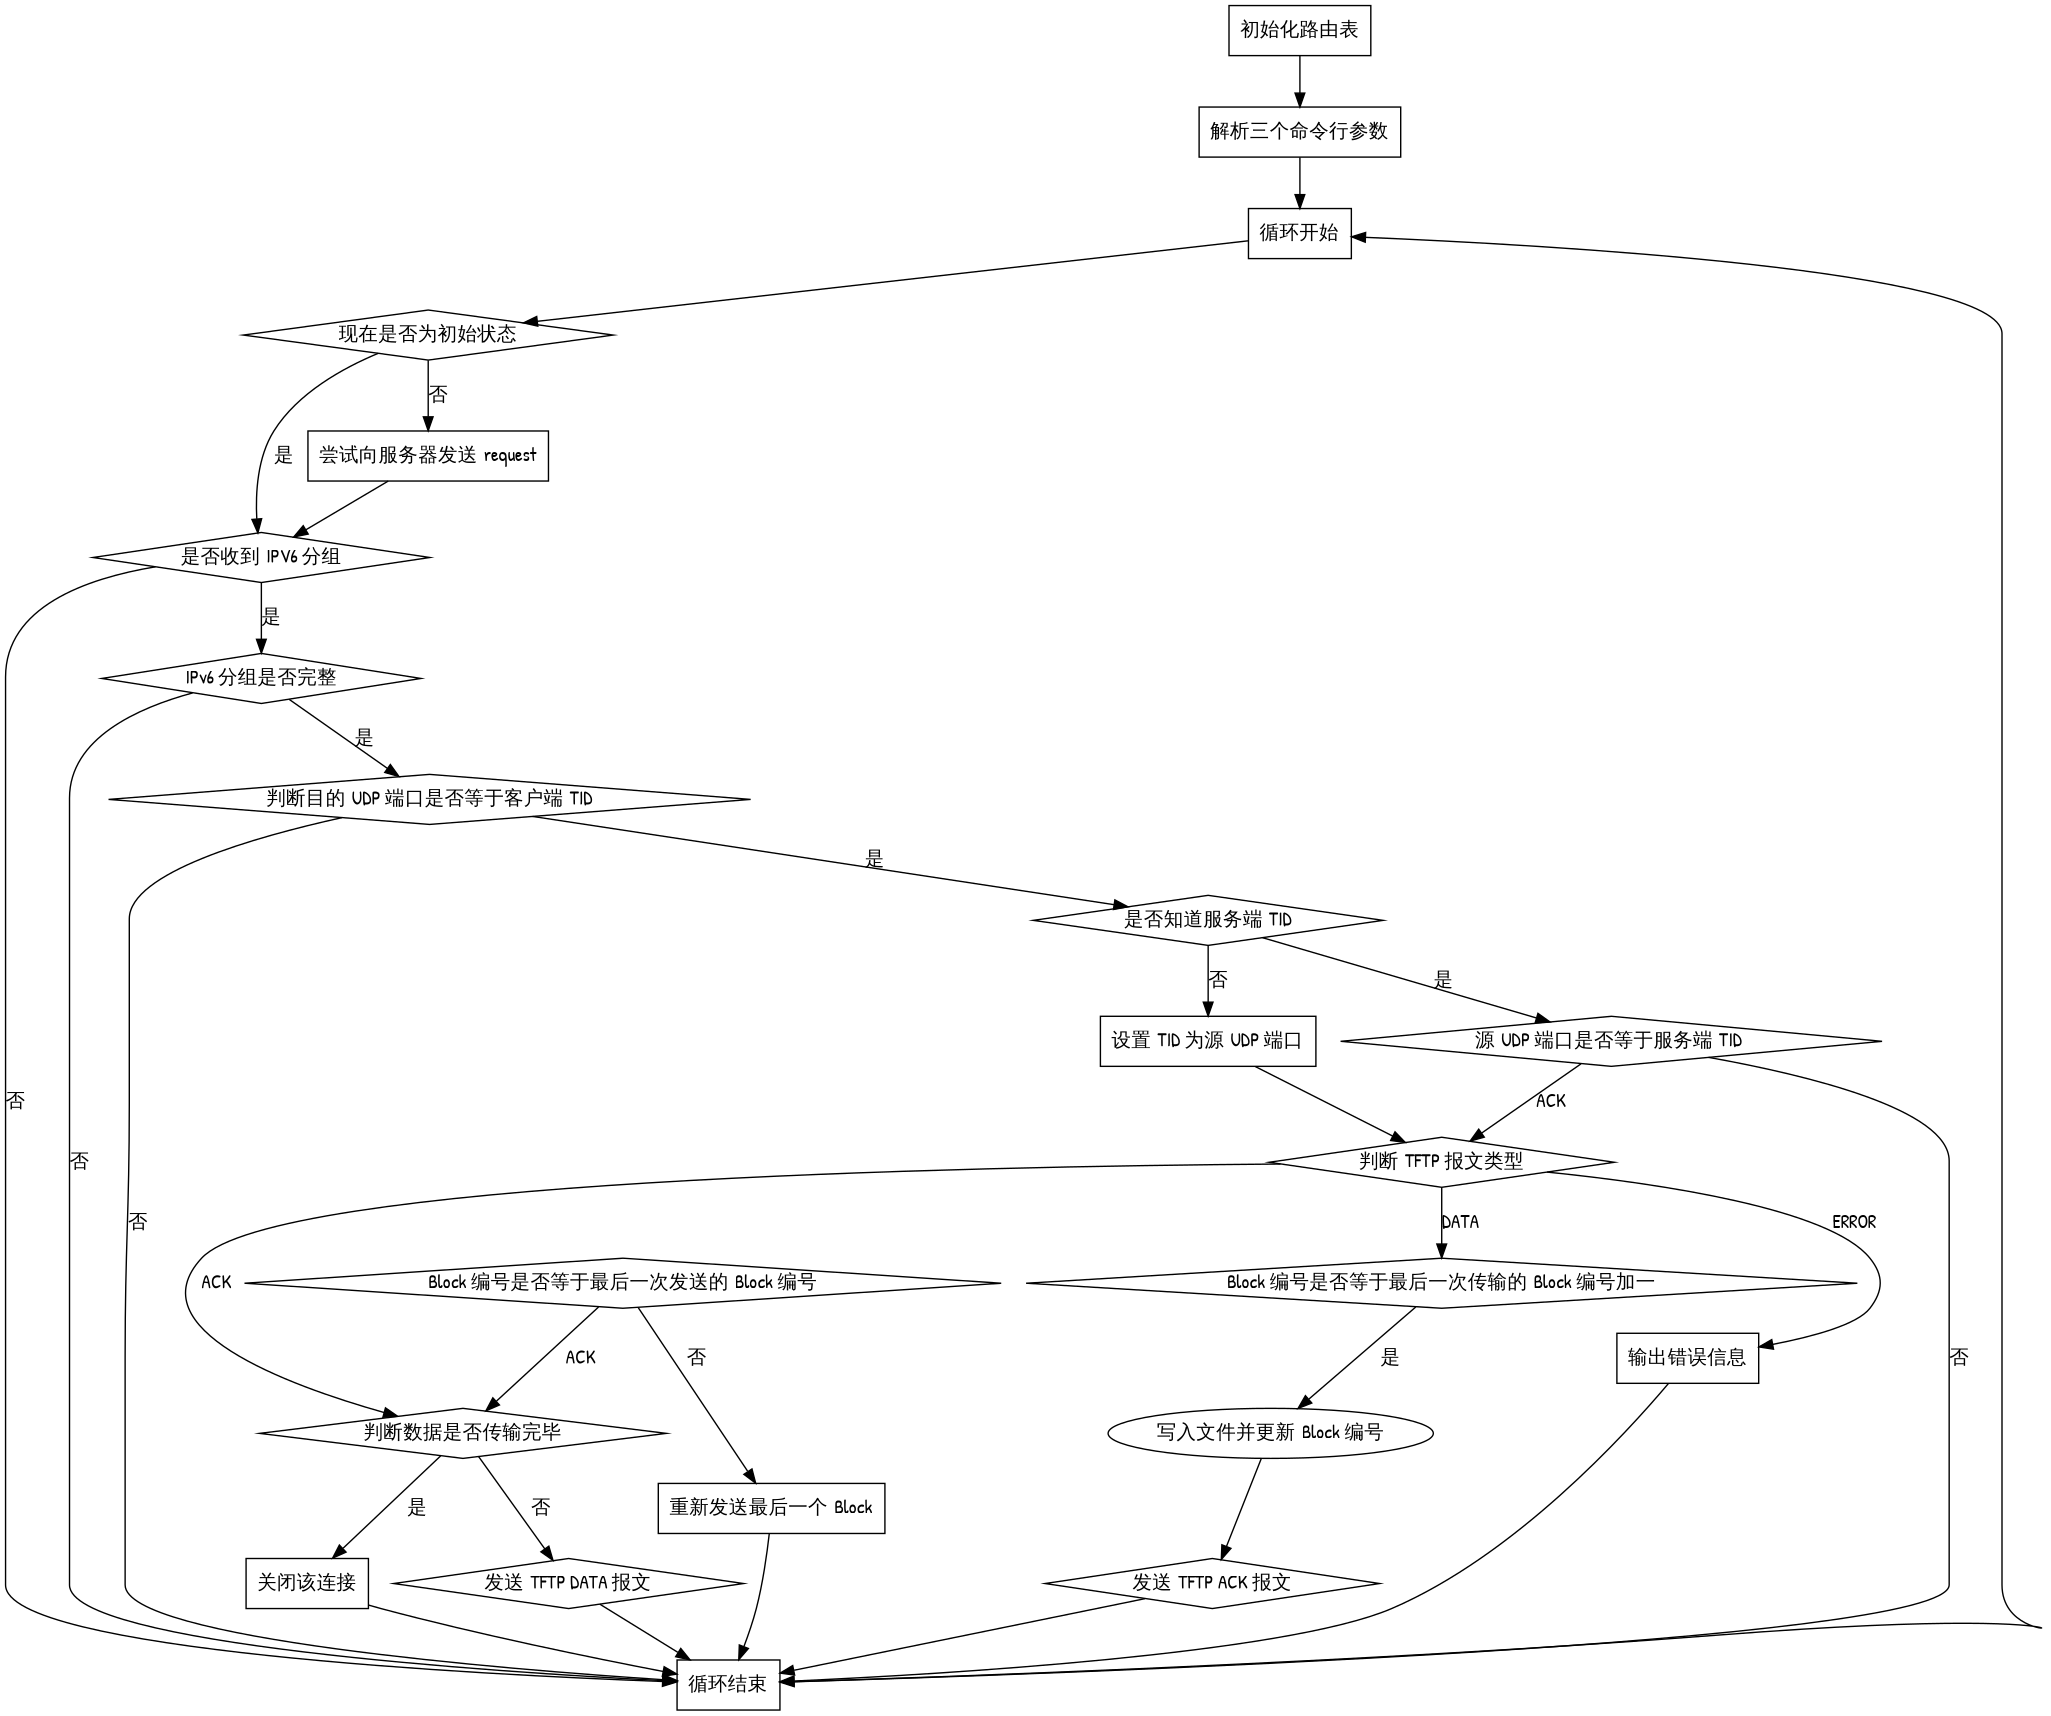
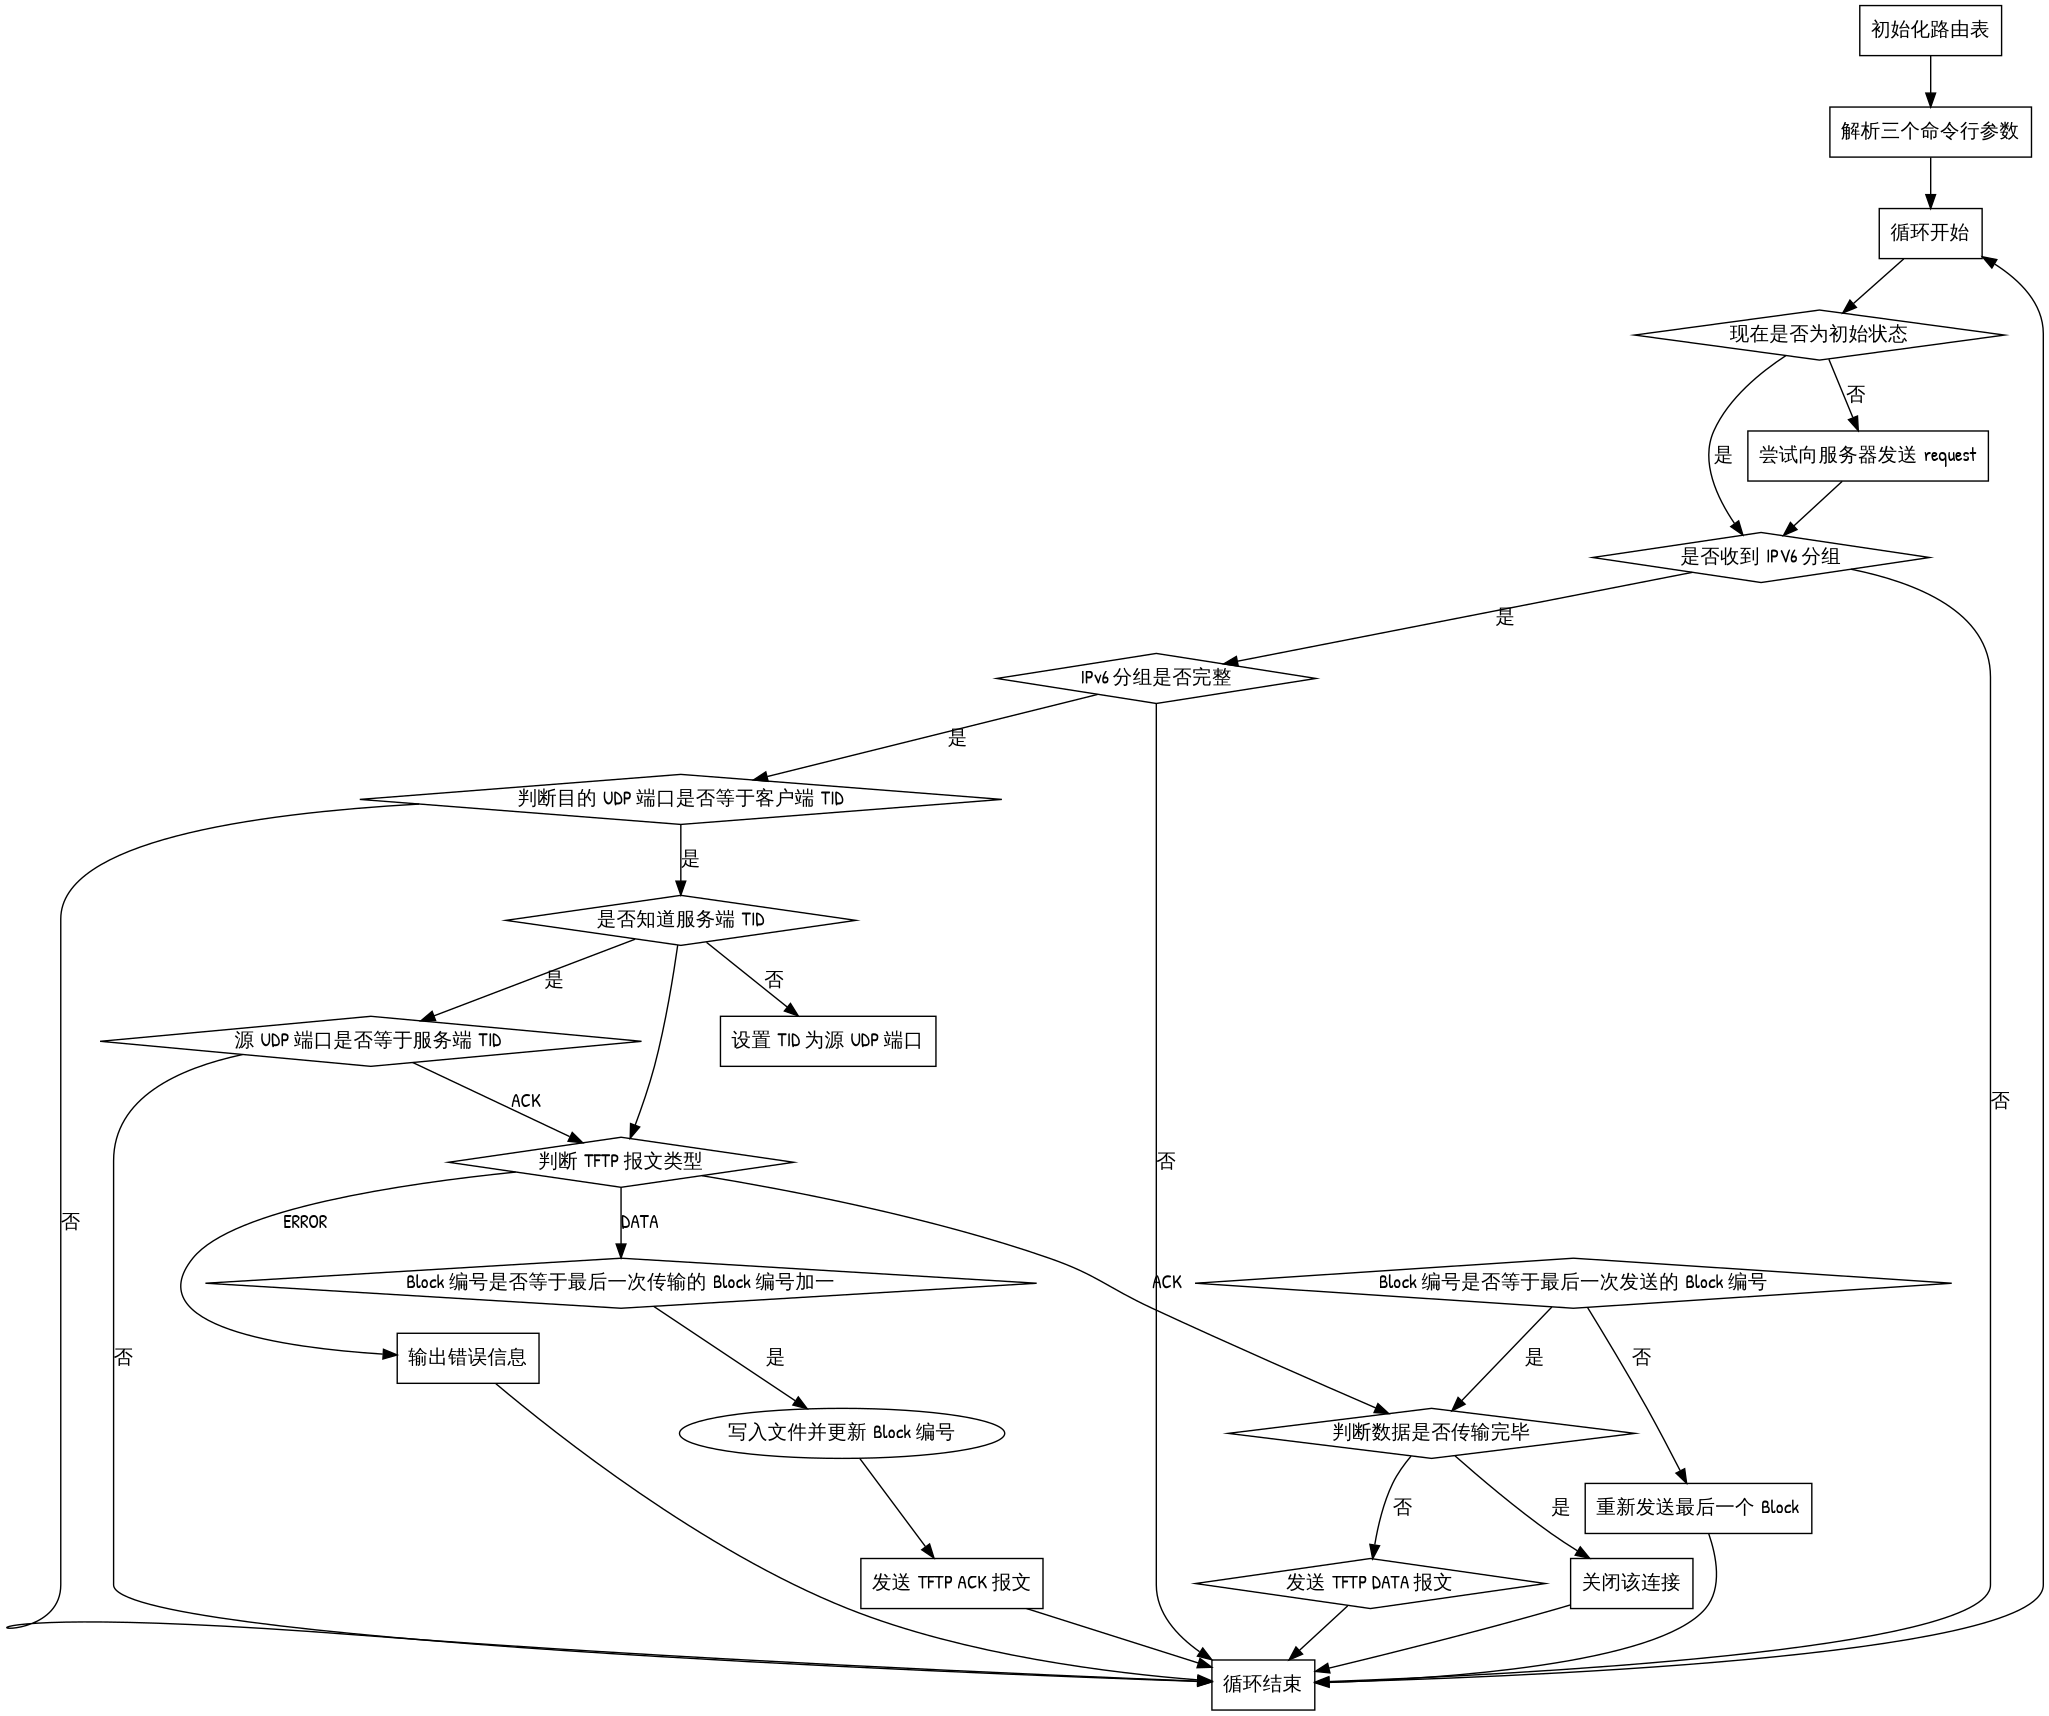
(1324, 1101) -> (662, 1036)
(581, 1358) -> (1535, 1358)
(1212, 1584) -> (952, 1584)
